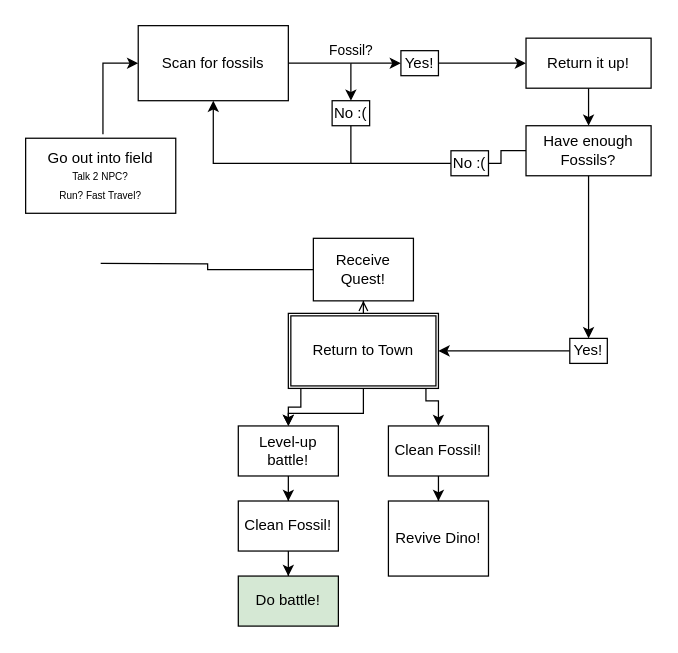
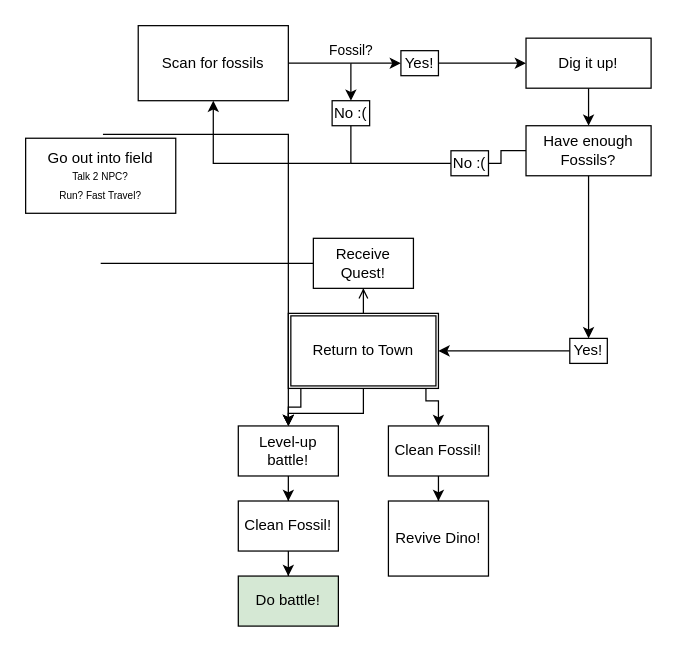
(588, 63) -> (588, 63)
(103, 85) -> (285, 134)
(363, 269) -> (363, 263)
